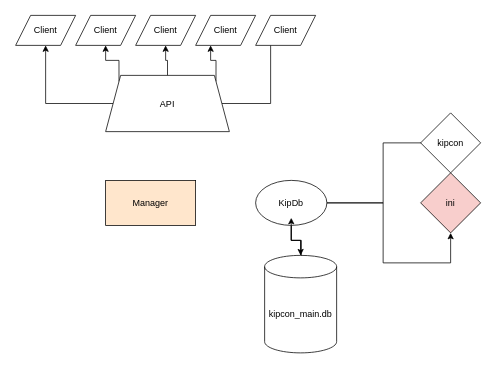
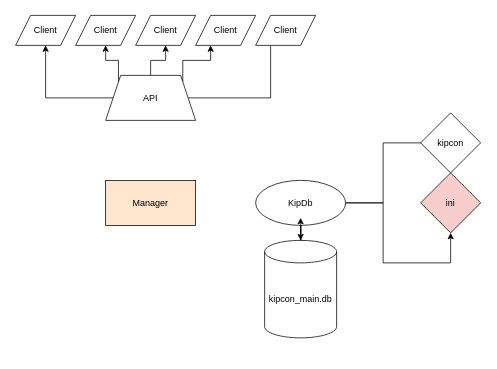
(167, 104) -> (150, 98)
(291, 203) -> (300, 203)
(300, 304) -> (300, 289)
